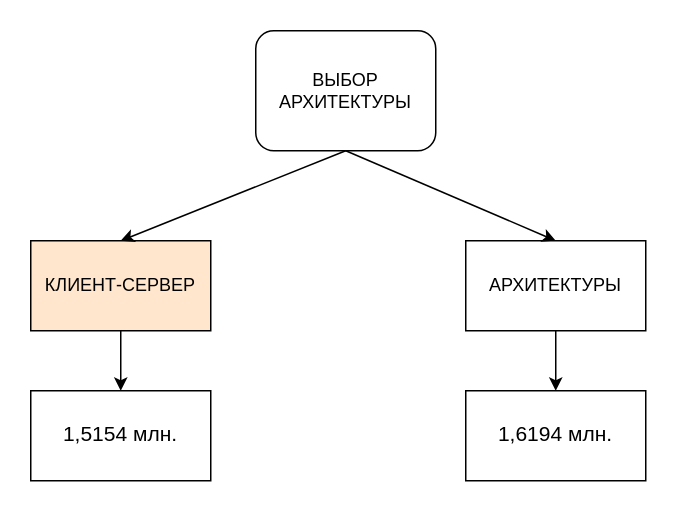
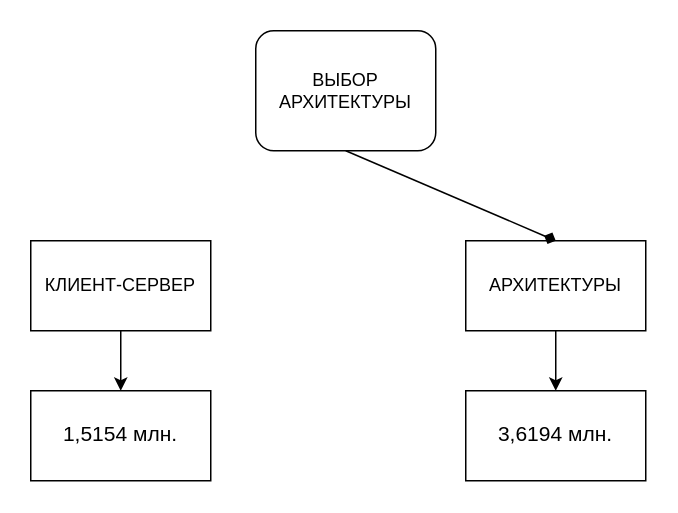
(237, 194) -> none
(545, 236) -> (544, 236)
(121, 286) -> (121, 286)
(556, 436) -> (556, 436)
